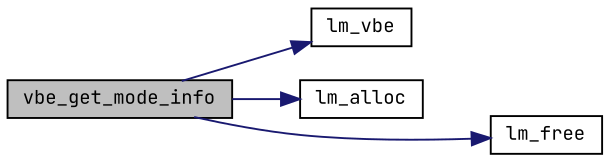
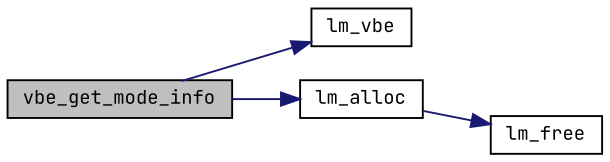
(332, 137) -> (447, 116)
